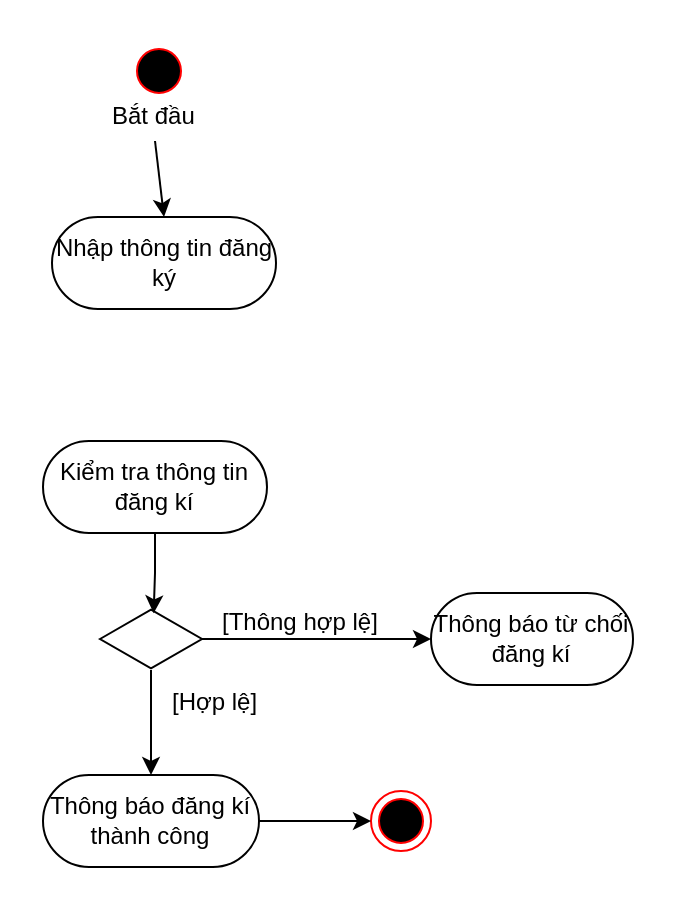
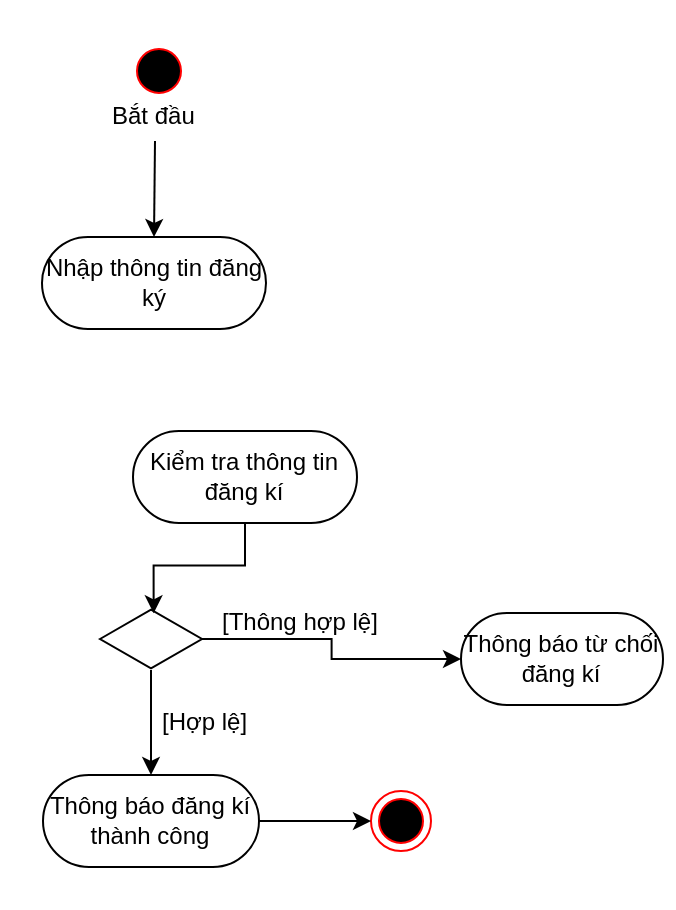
(164, 263) -> (154, 283)
(155, 487) -> (245, 477)
(532, 639) -> (562, 659)
(229, 703) -> (219, 723)
